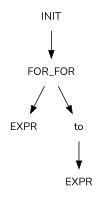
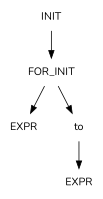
(51, 72) -> (51, 72)
